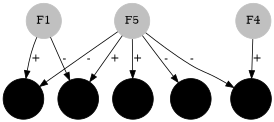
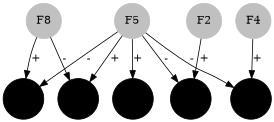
(44, 21) -> (44, 21)
none -> (204, 21)
